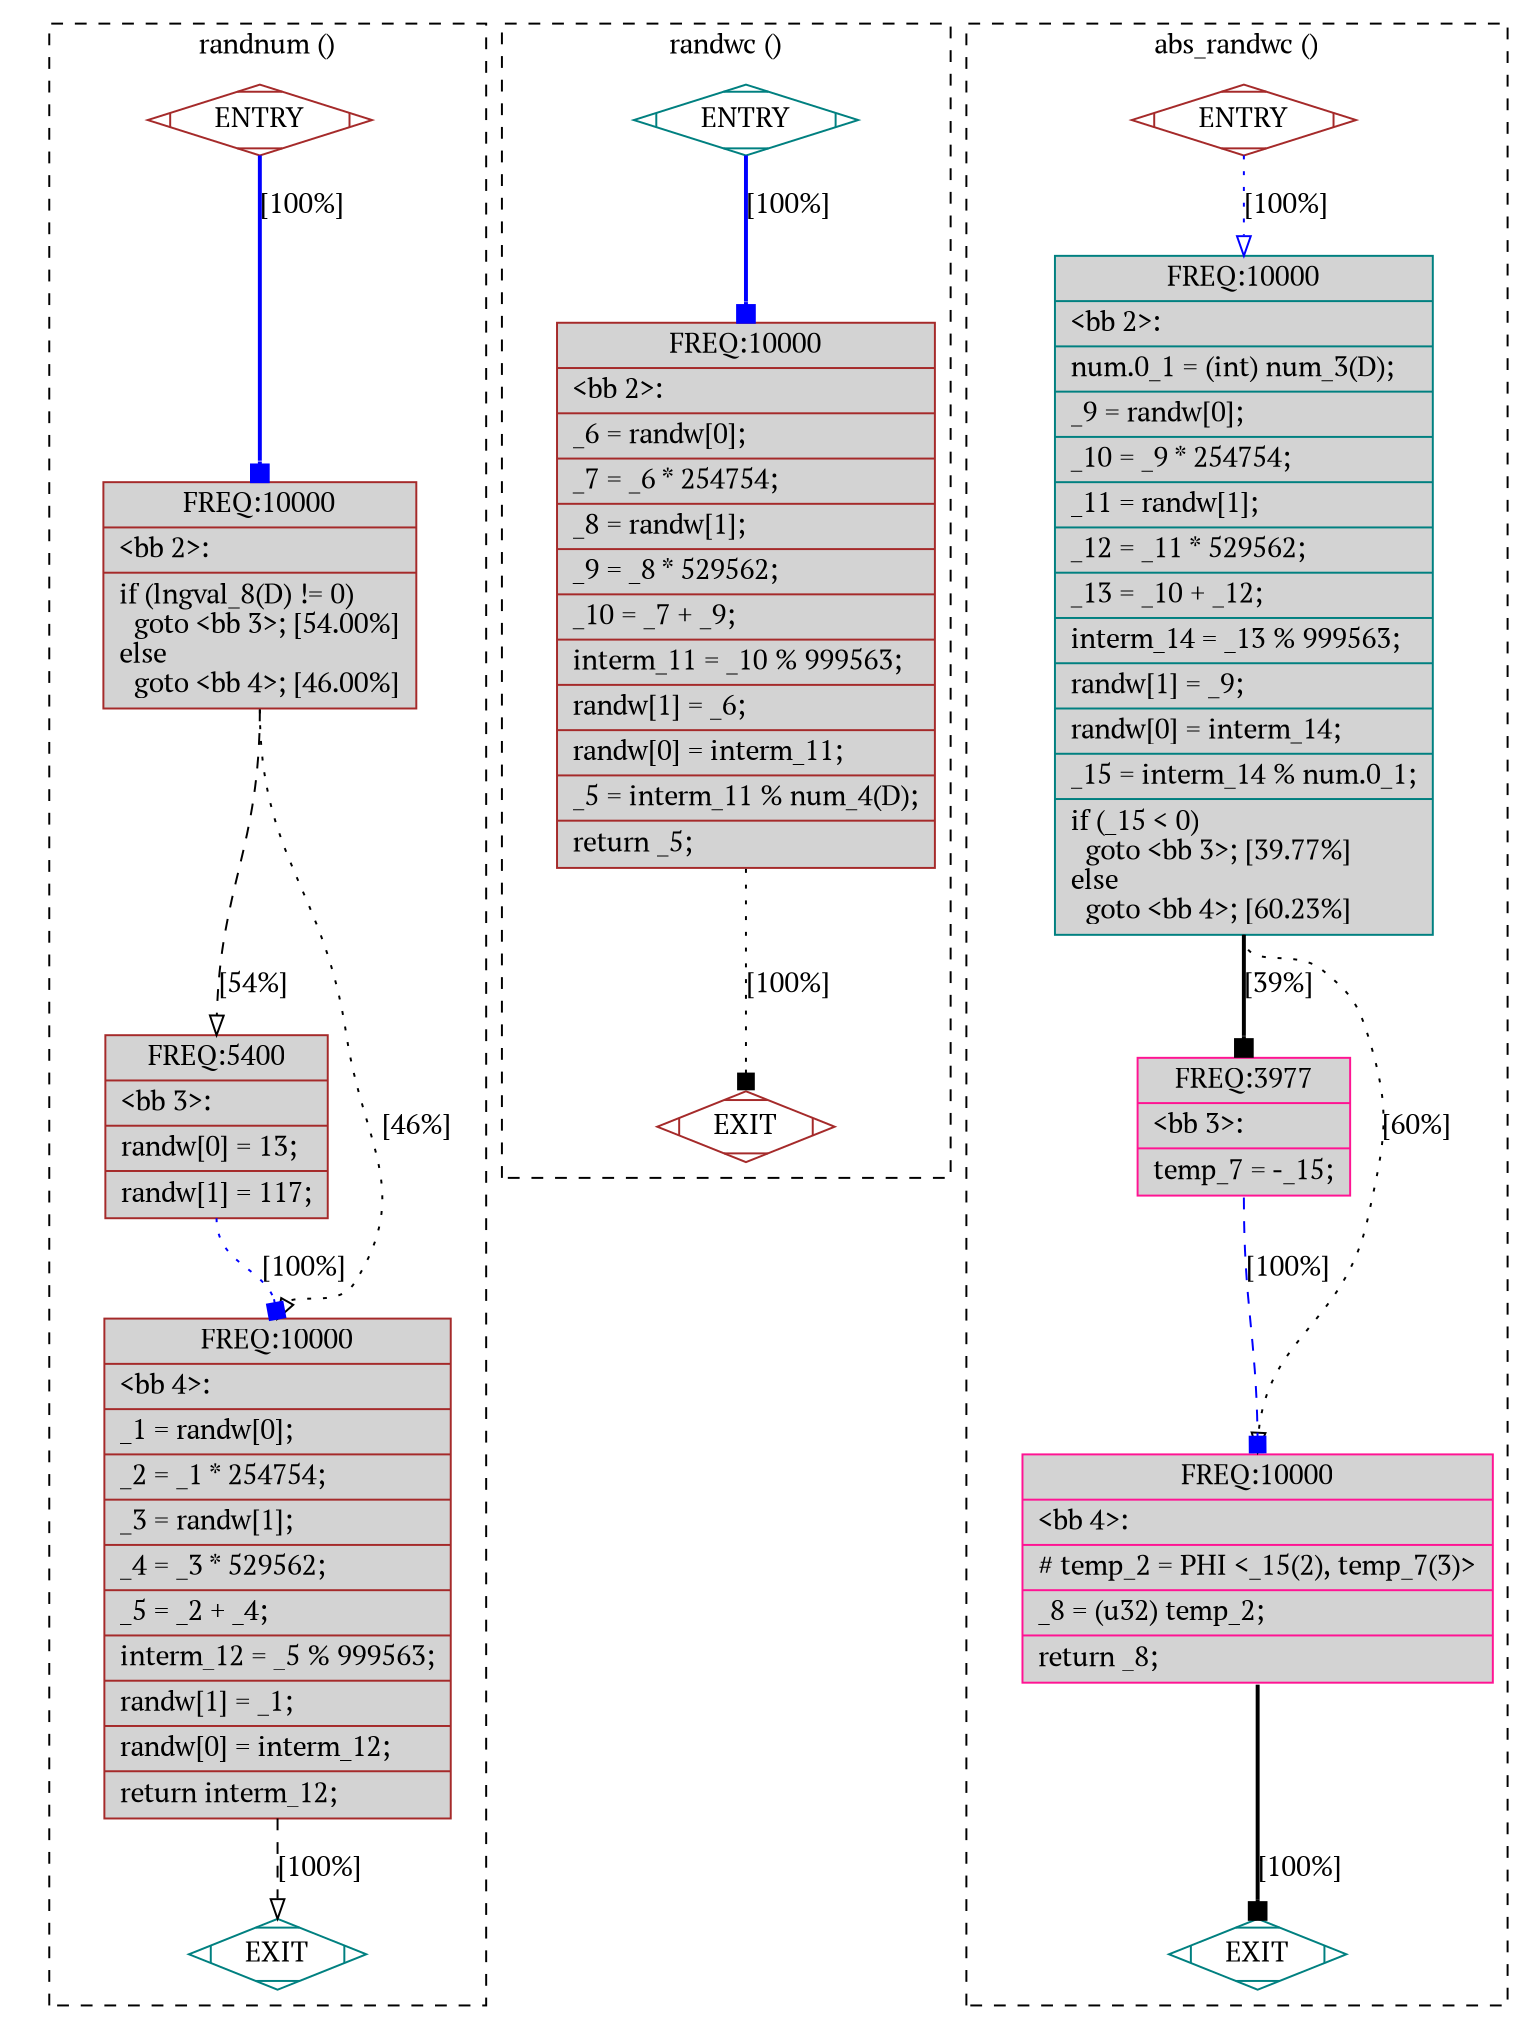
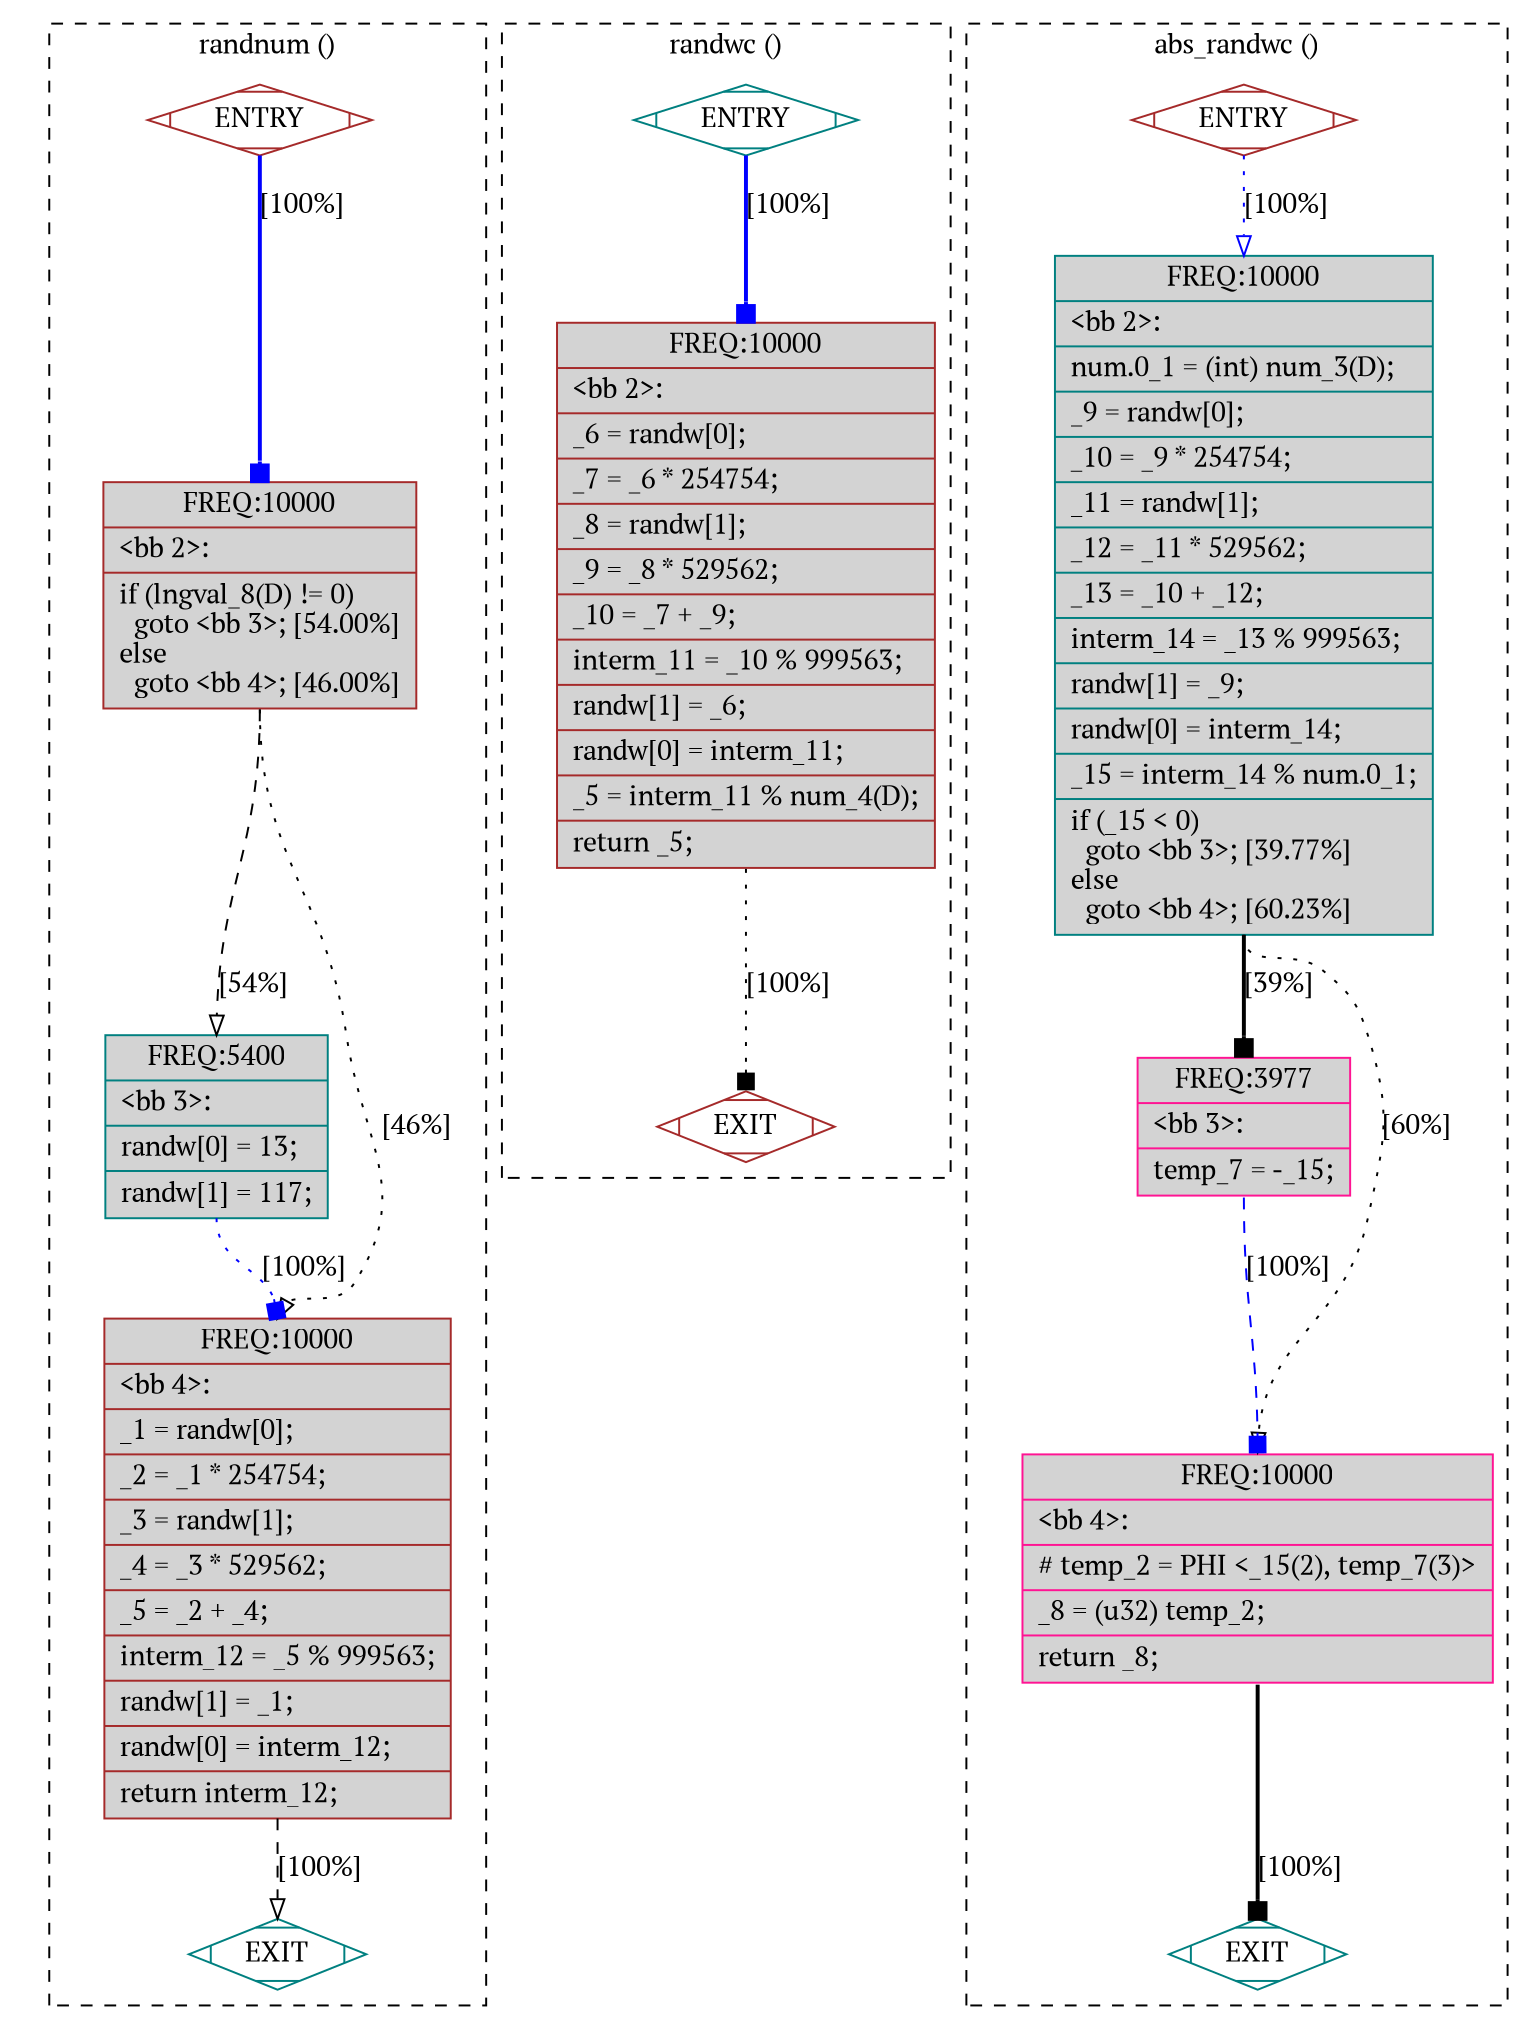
(217, 1127) -> (217, 1127)
